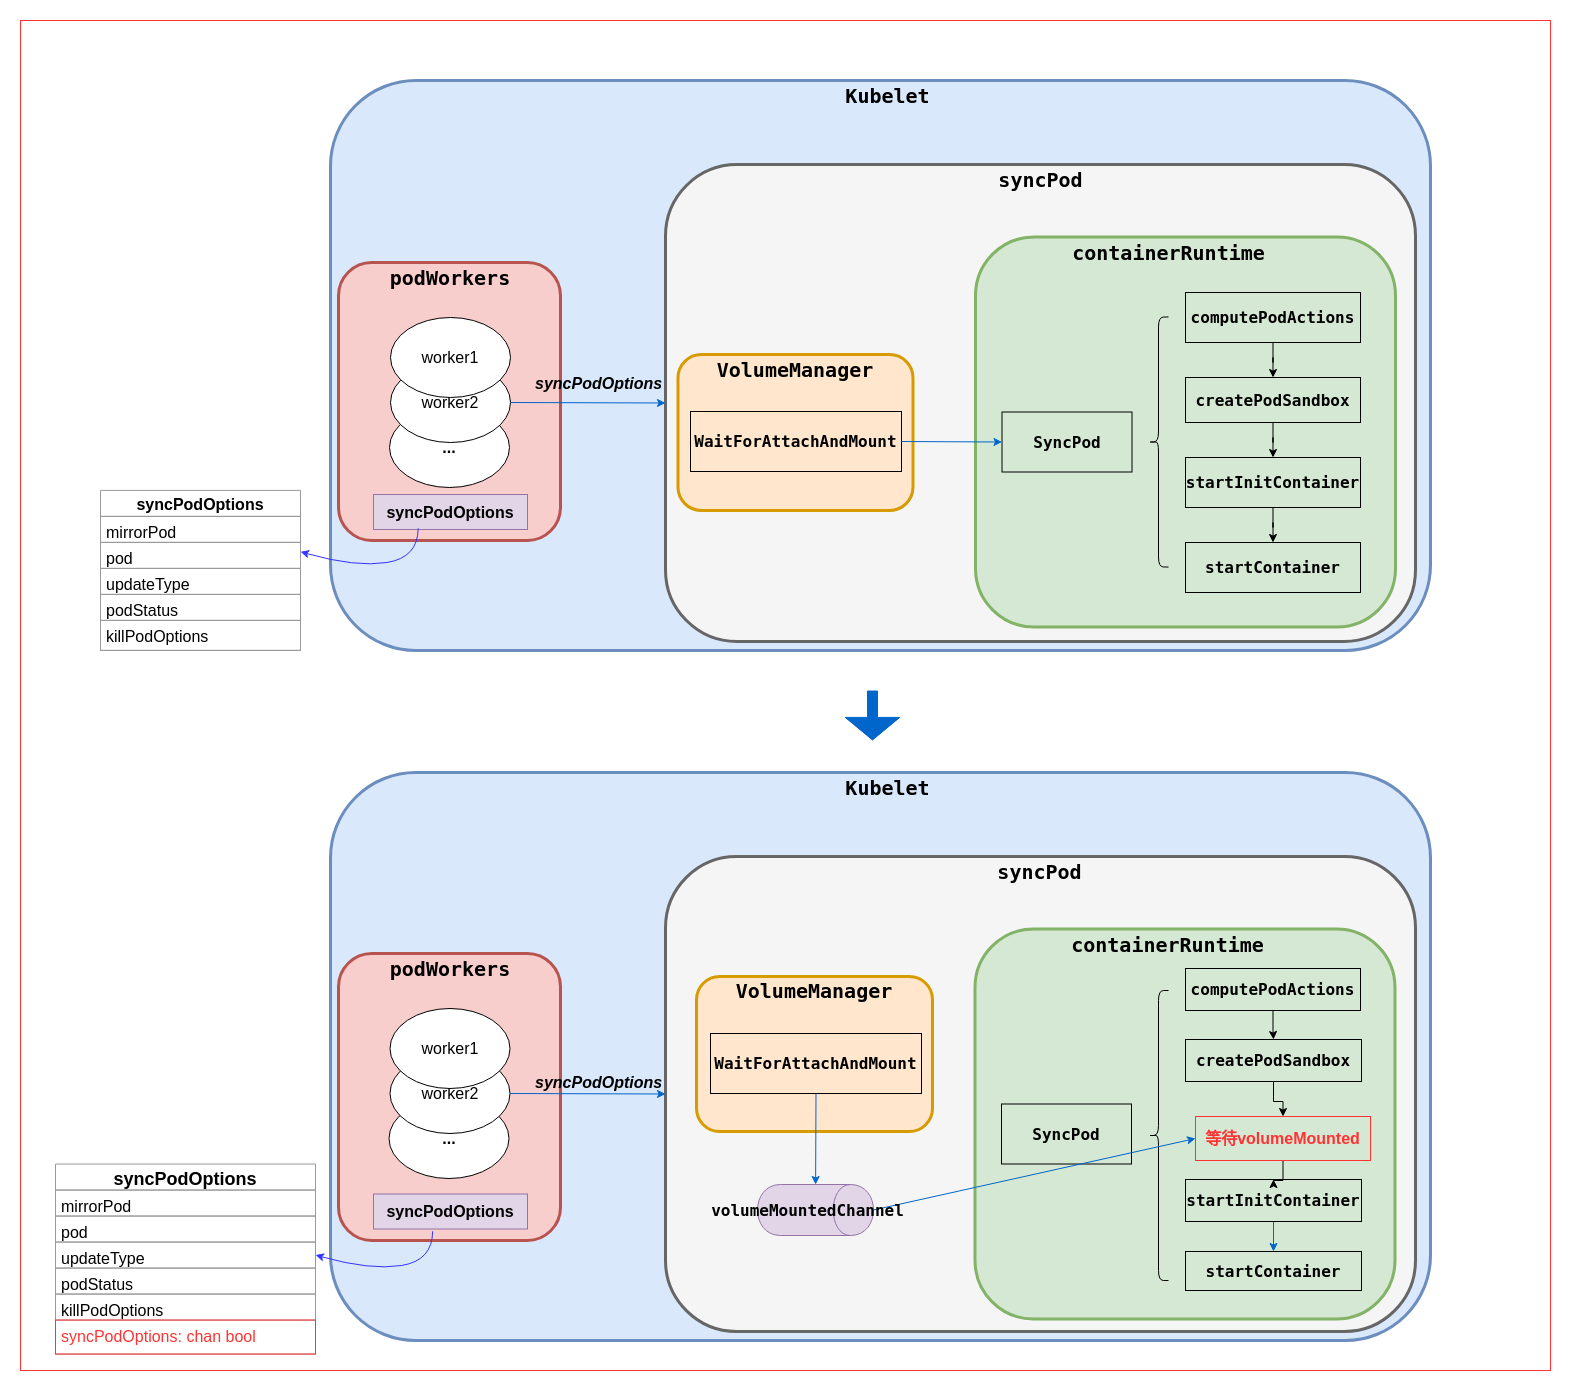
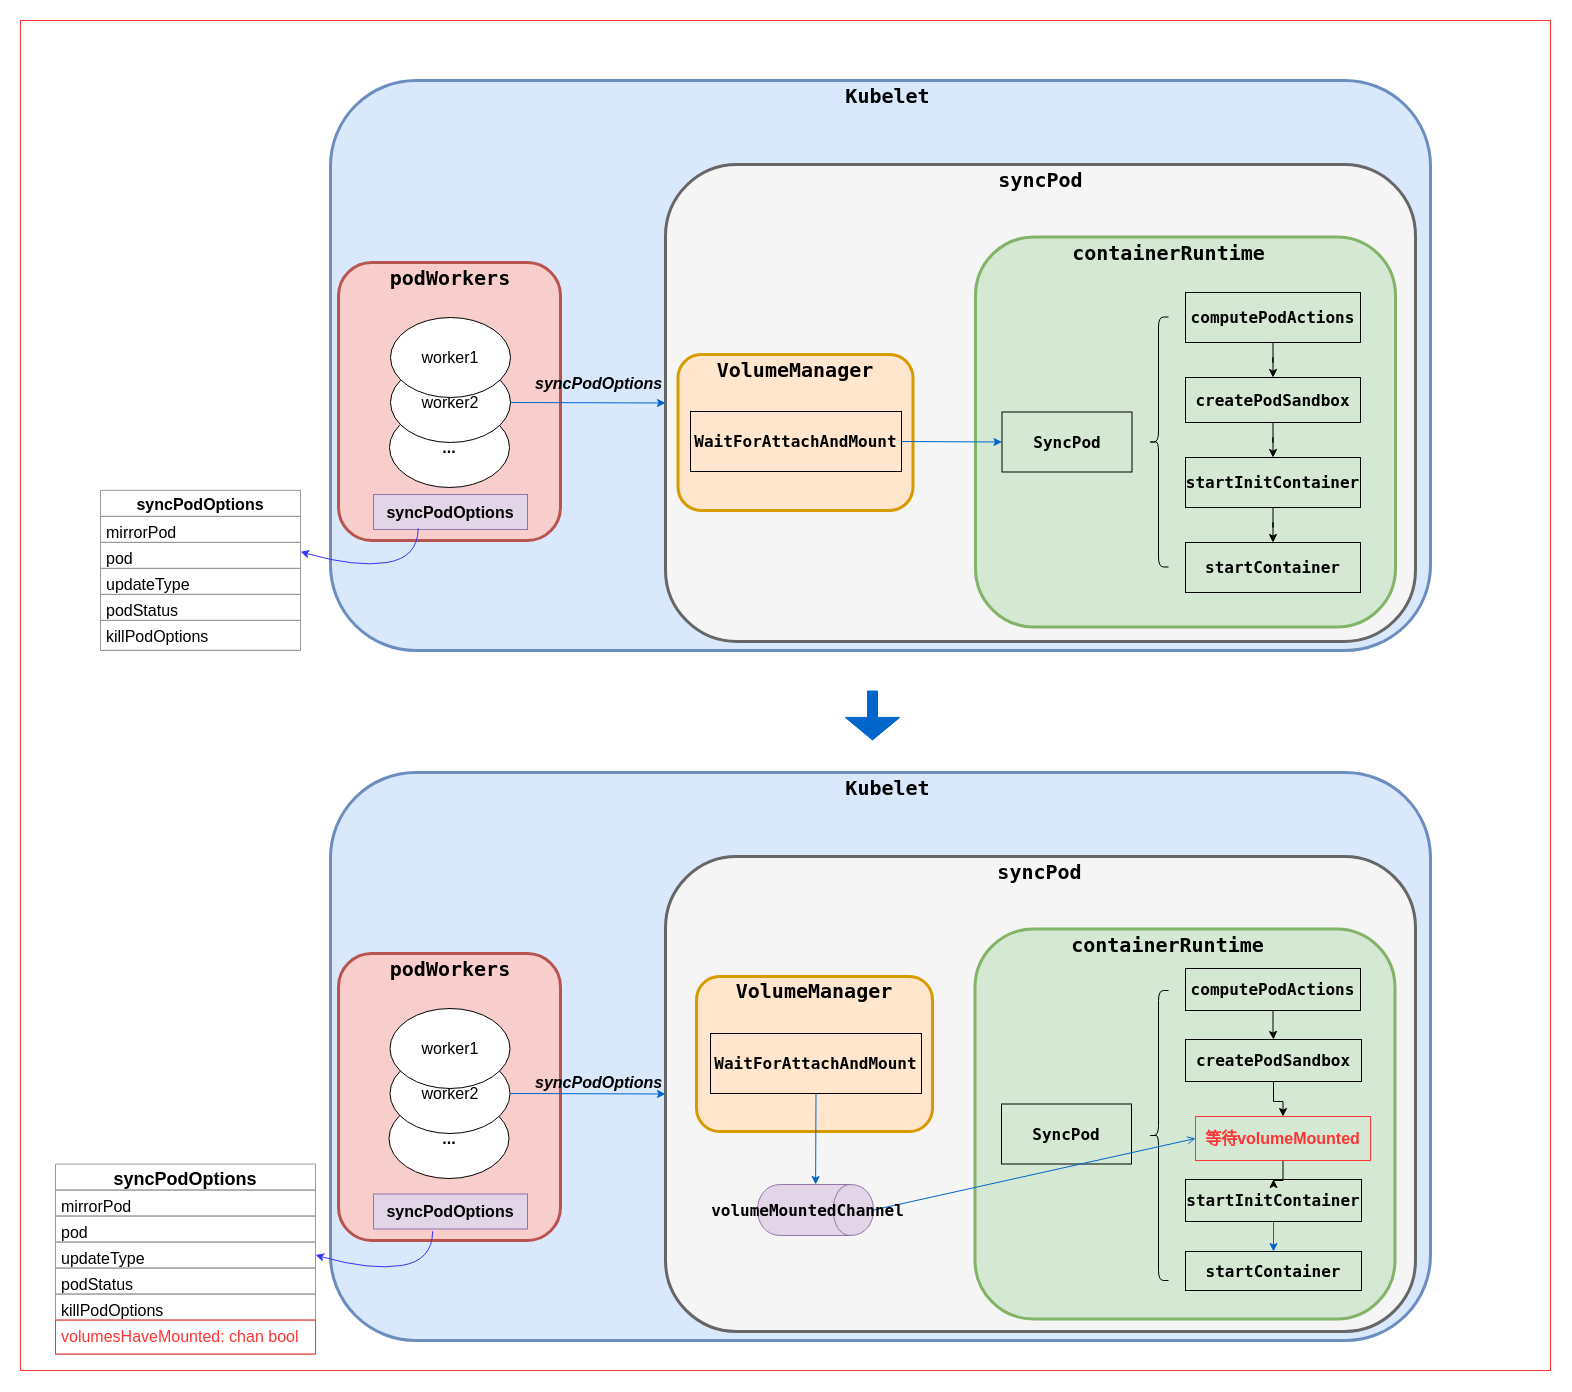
(1187, 1140) -> (1189, 1140)
(163, 1336) -> (181, 1336)
